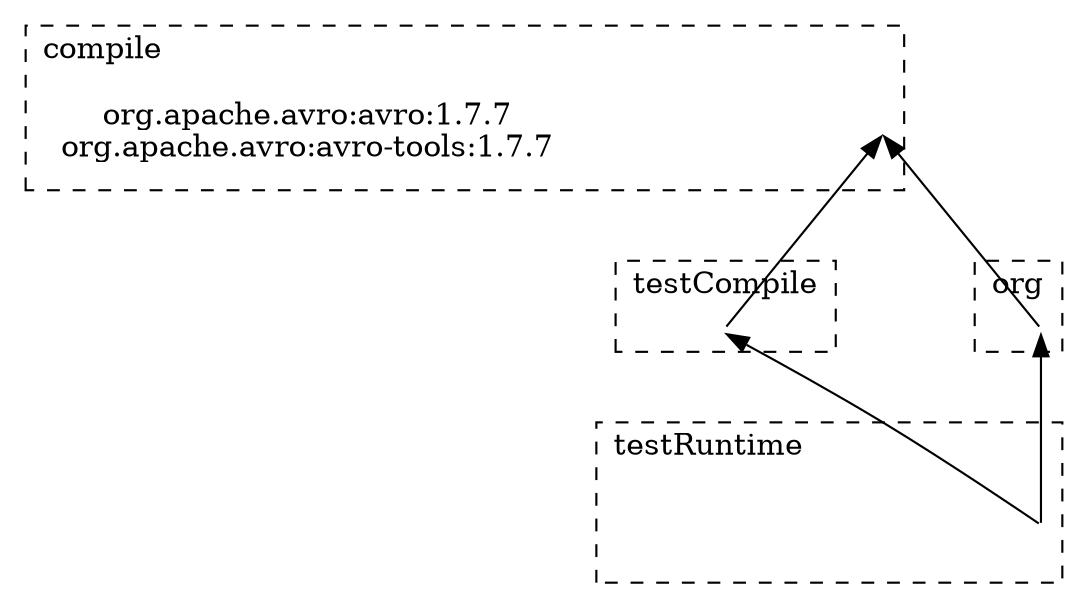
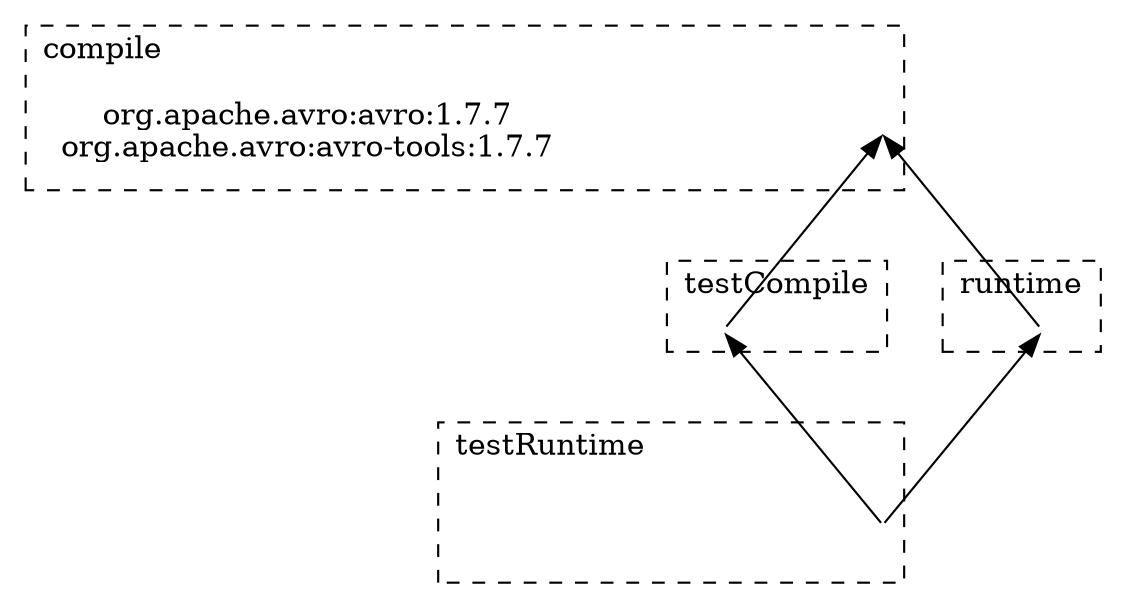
(1019, 285) -> (1022, 285)
